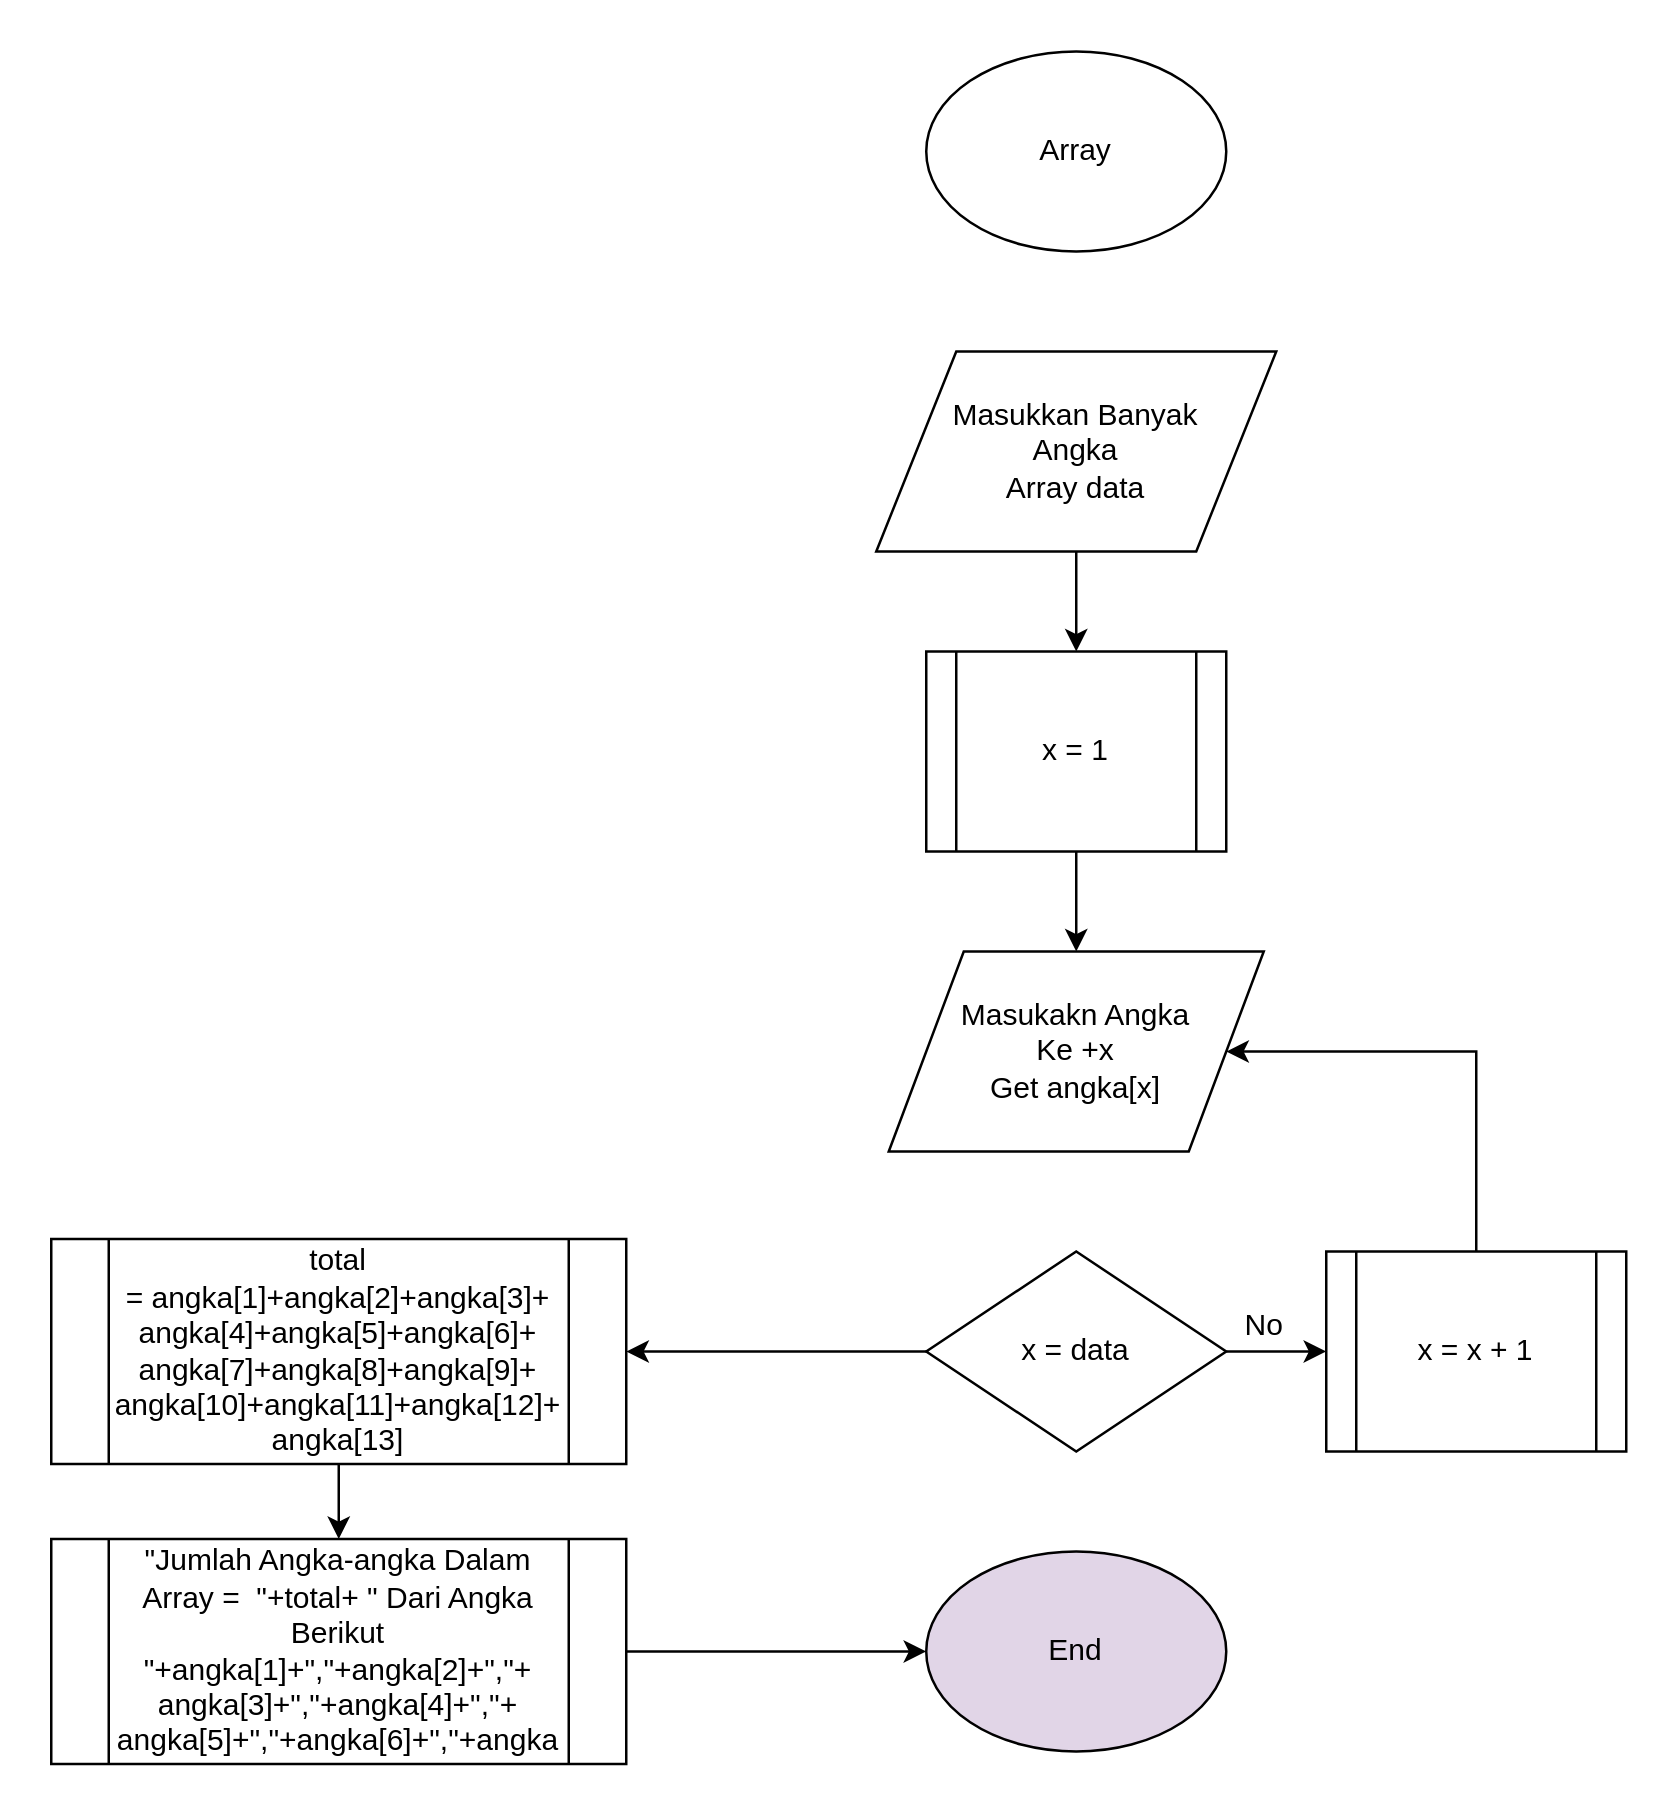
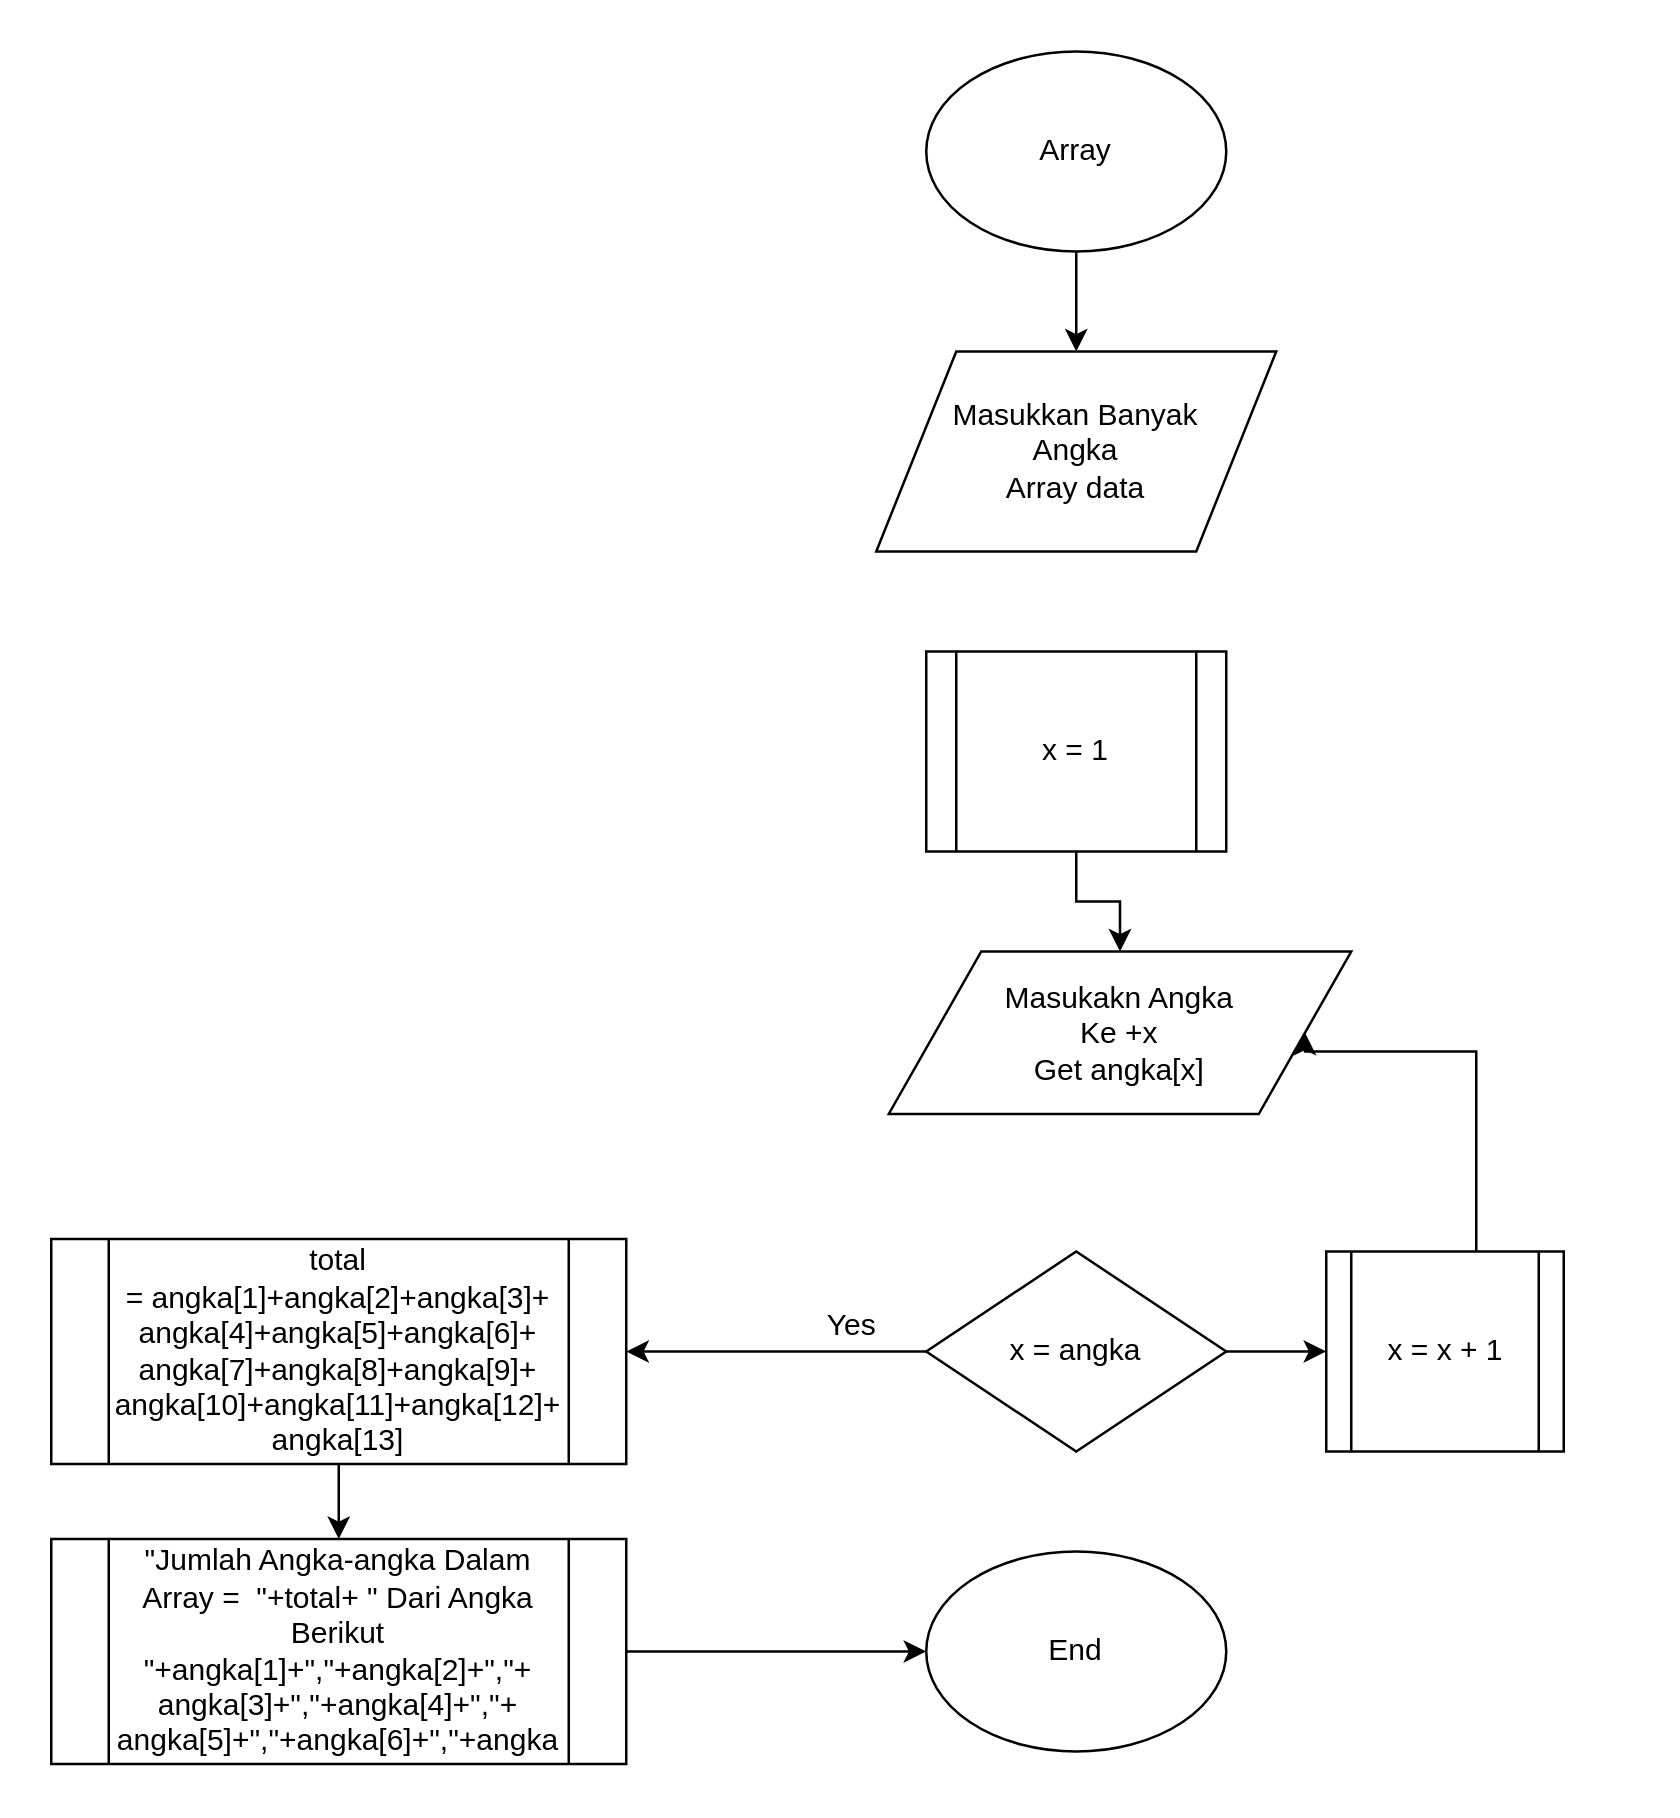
none -> (1076, 293)
(1076, 593) -> none
(1076, 1051) -> (1120, 1033)
none -> (851, 1326)
(1264, 1326) -> none
(1076, 1351) -> (1076, 1351)
(1476, 1351) -> (1445, 1351)
(1076, 1651) -> (1076, 1651)
